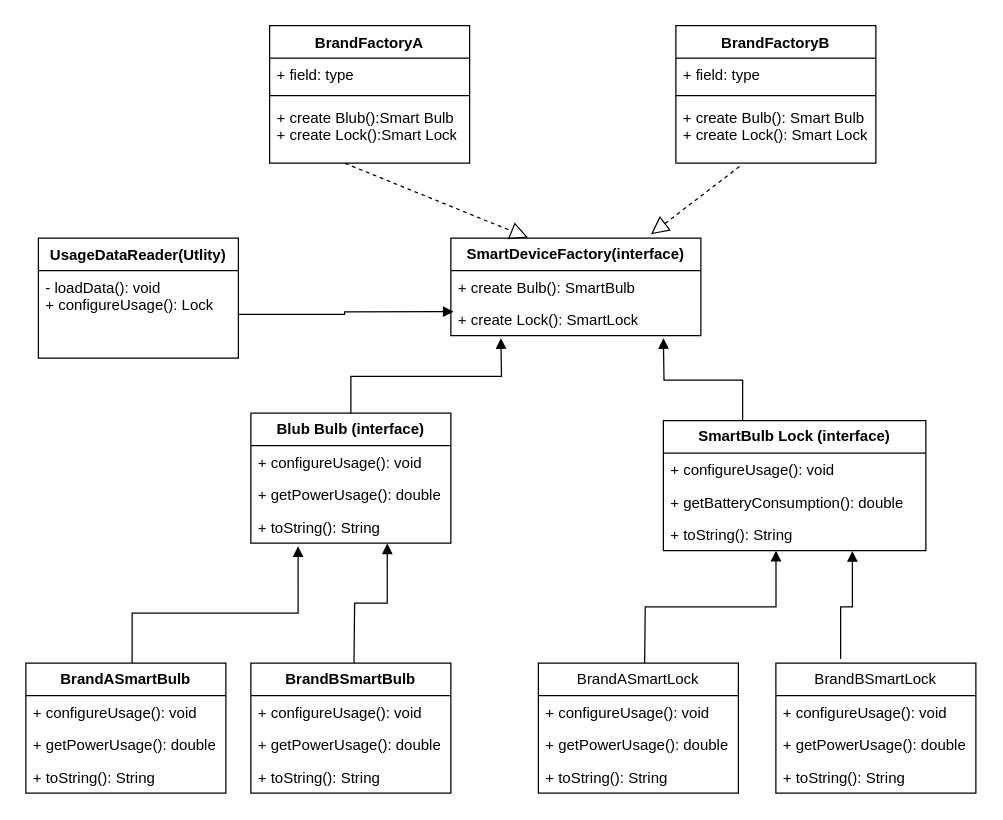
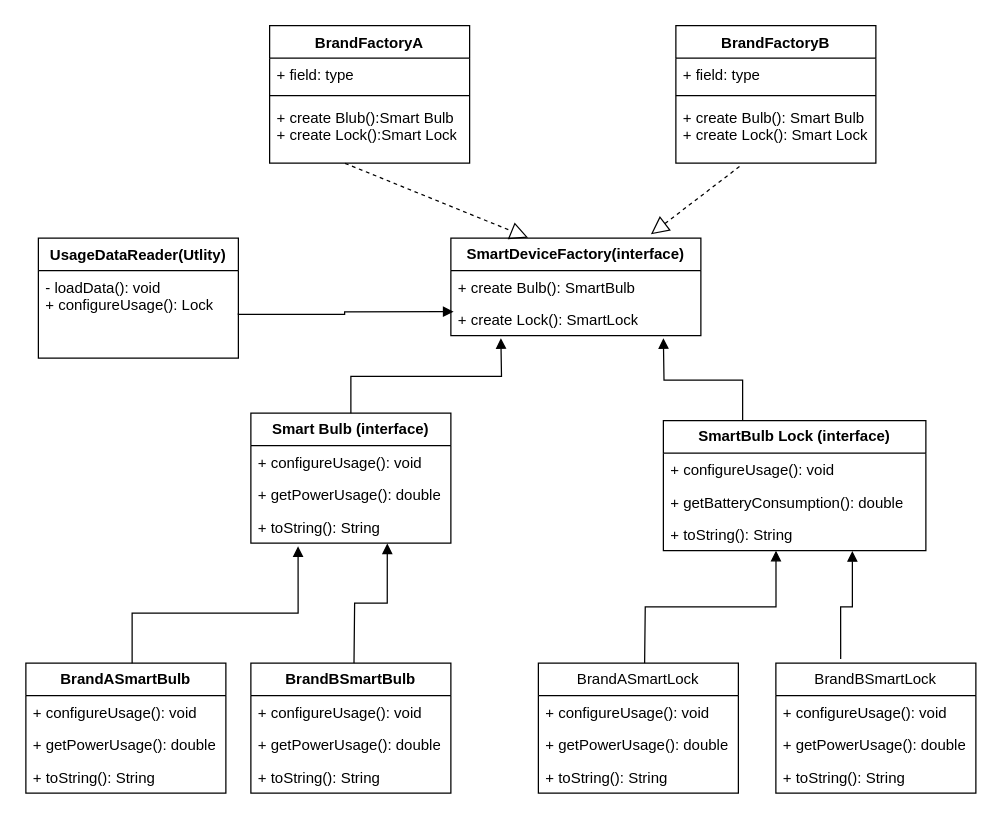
(351, 429) -> (351, 429)
